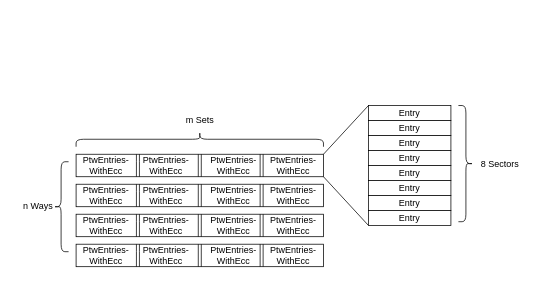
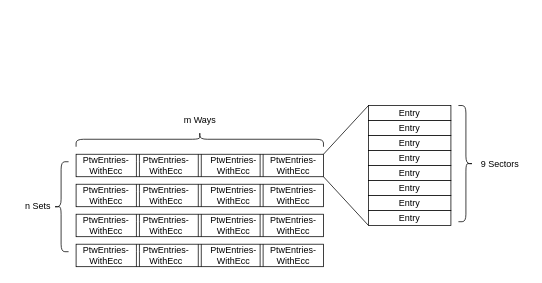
(200, 120) -> (200, 120)
(500, 164) -> (500, 164)
(38, 207) -> (38, 207)
